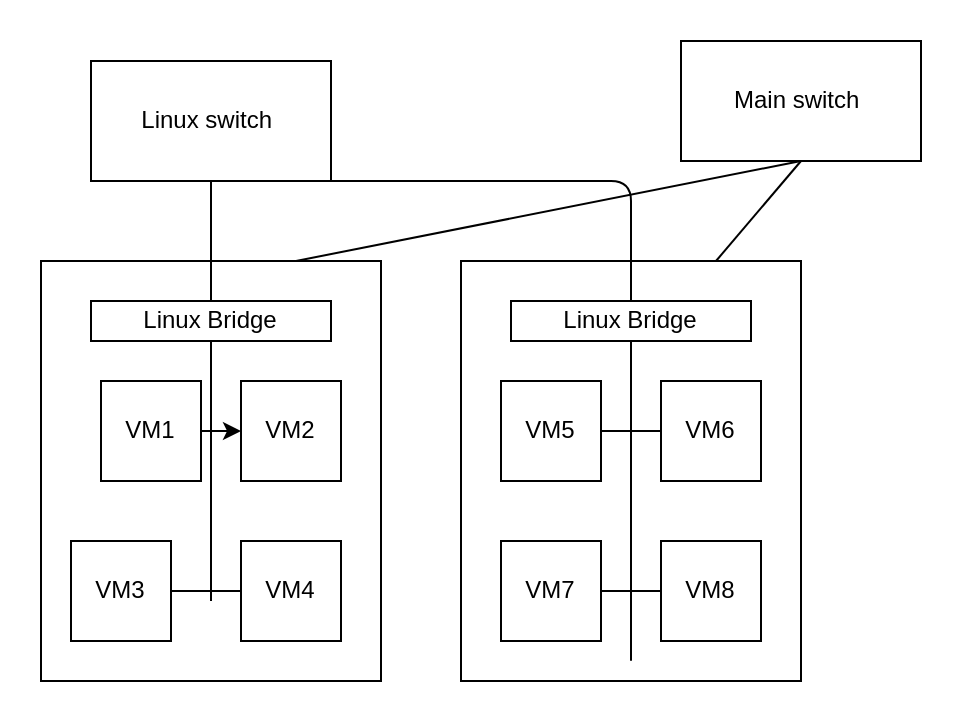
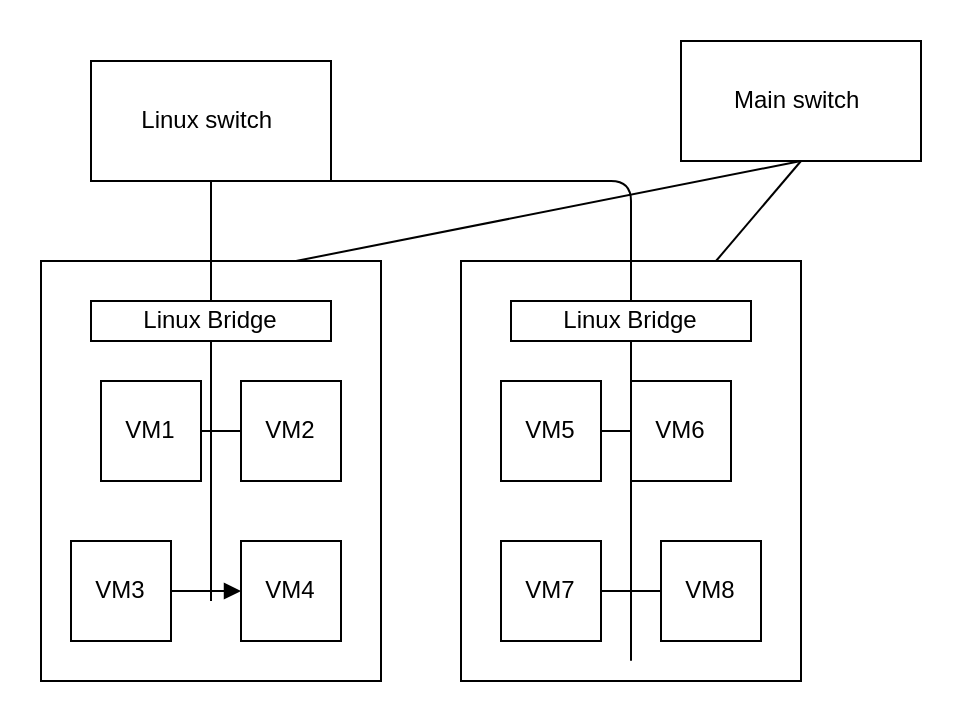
(226, 431) -> (231, 431)
(711, 431) -> (681, 431)
(230, 591) -> (223, 591)
